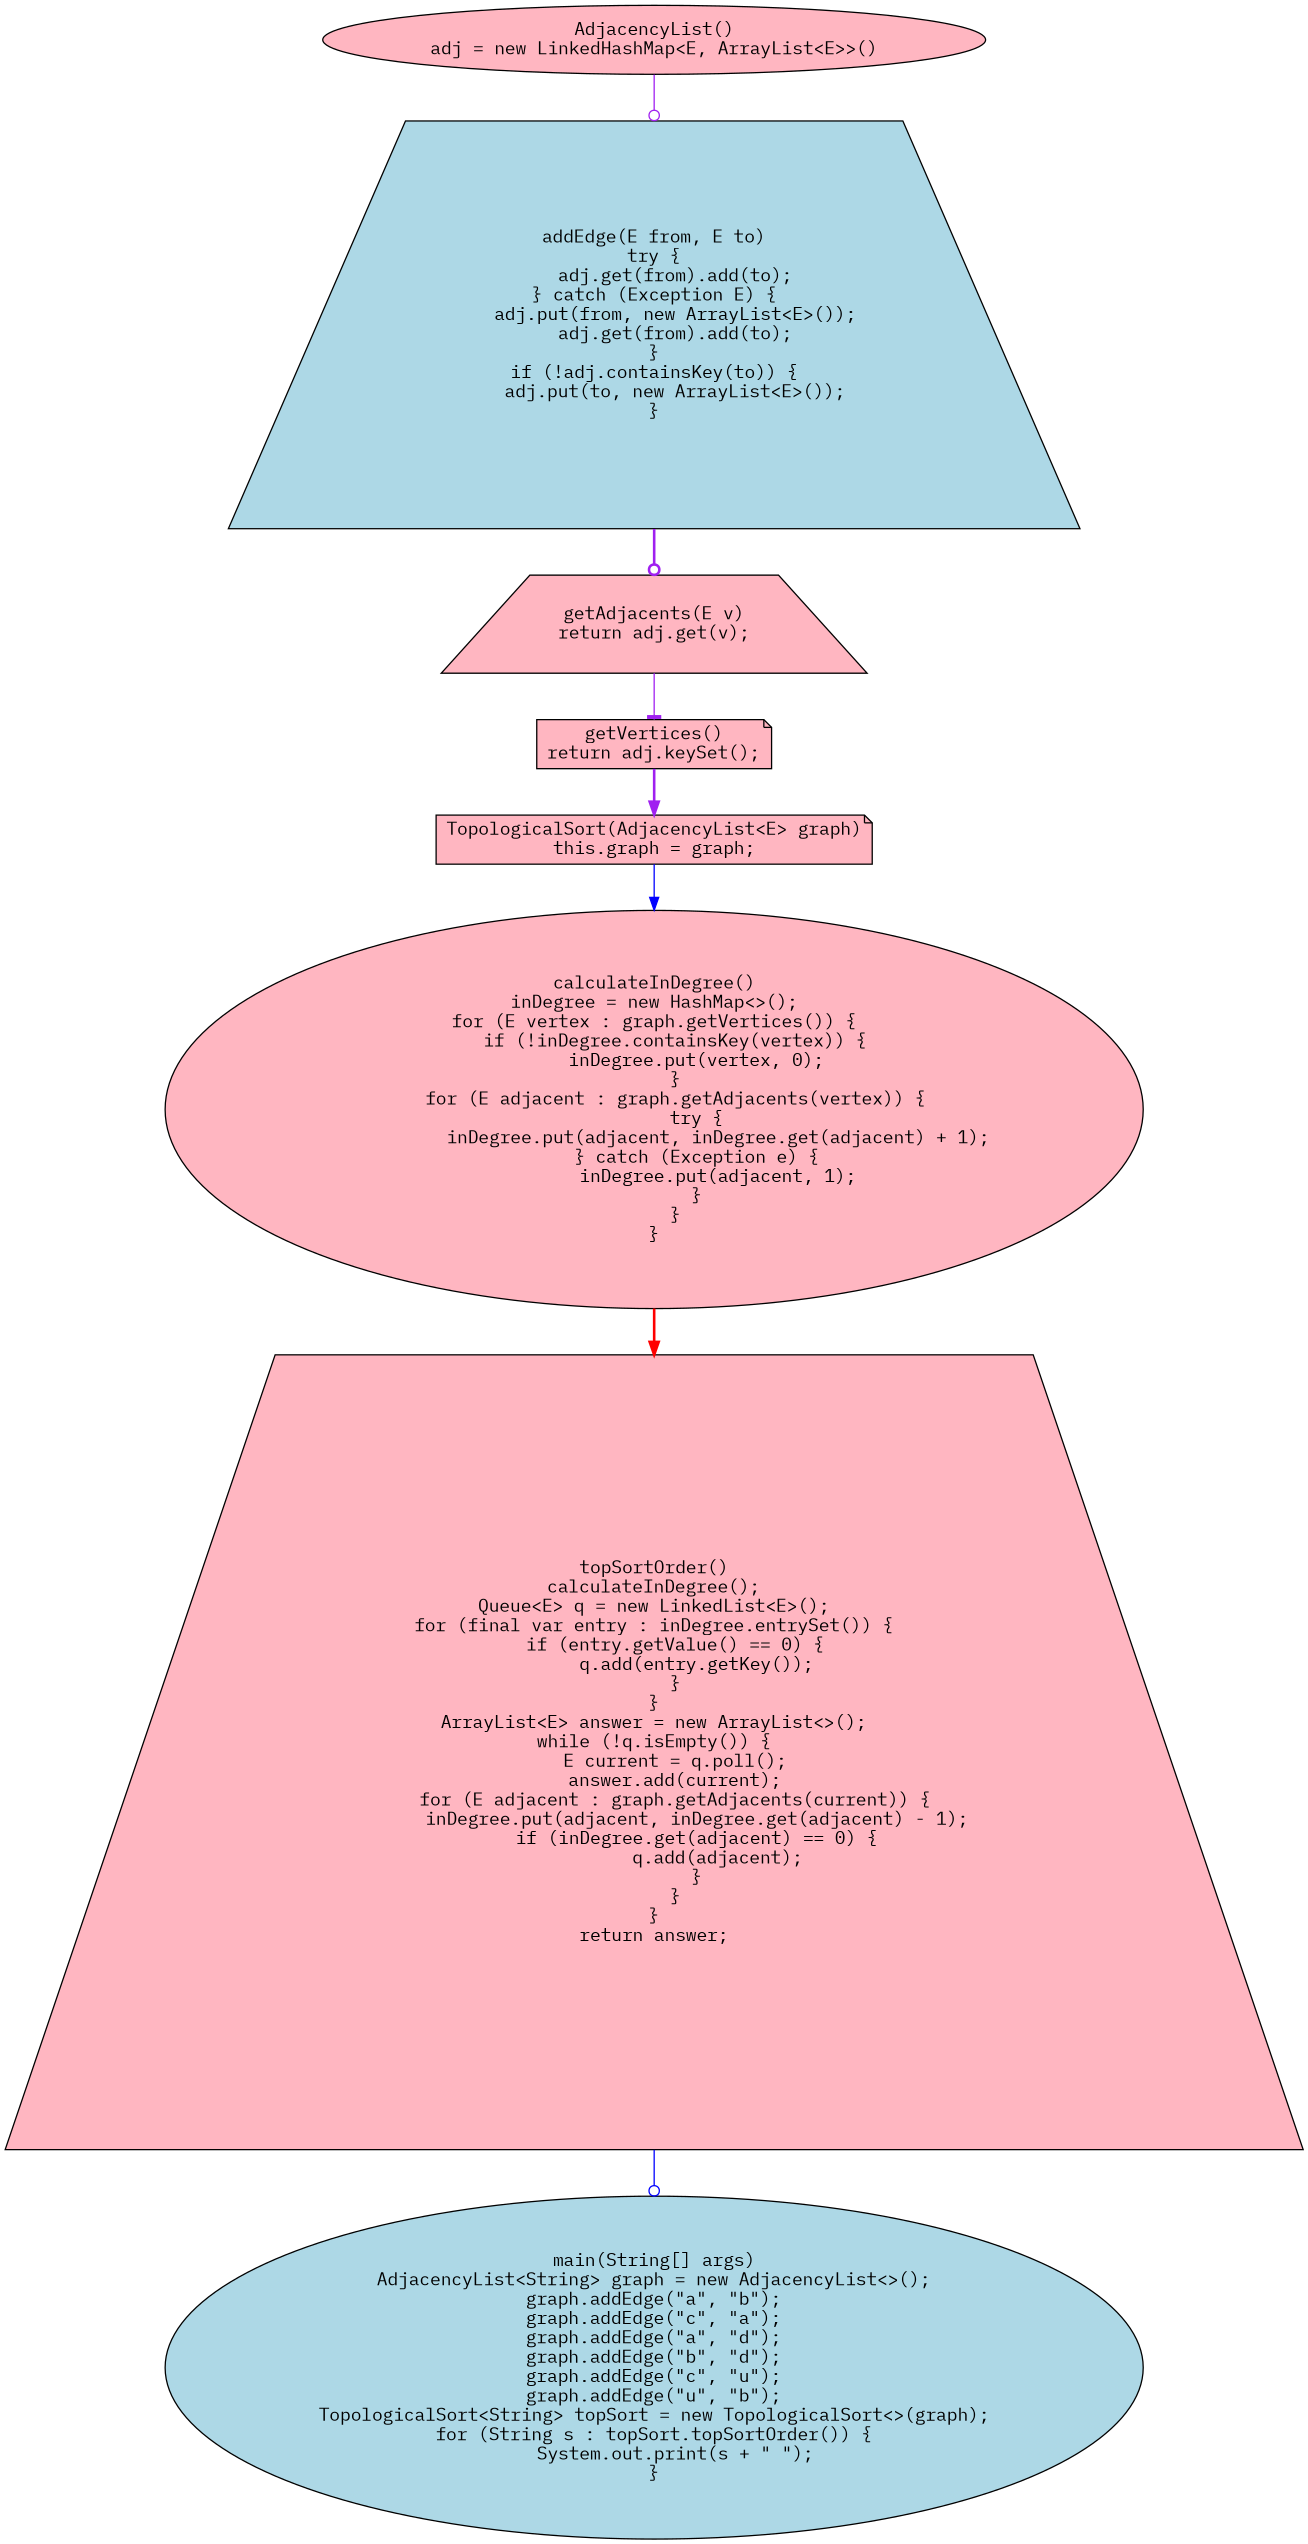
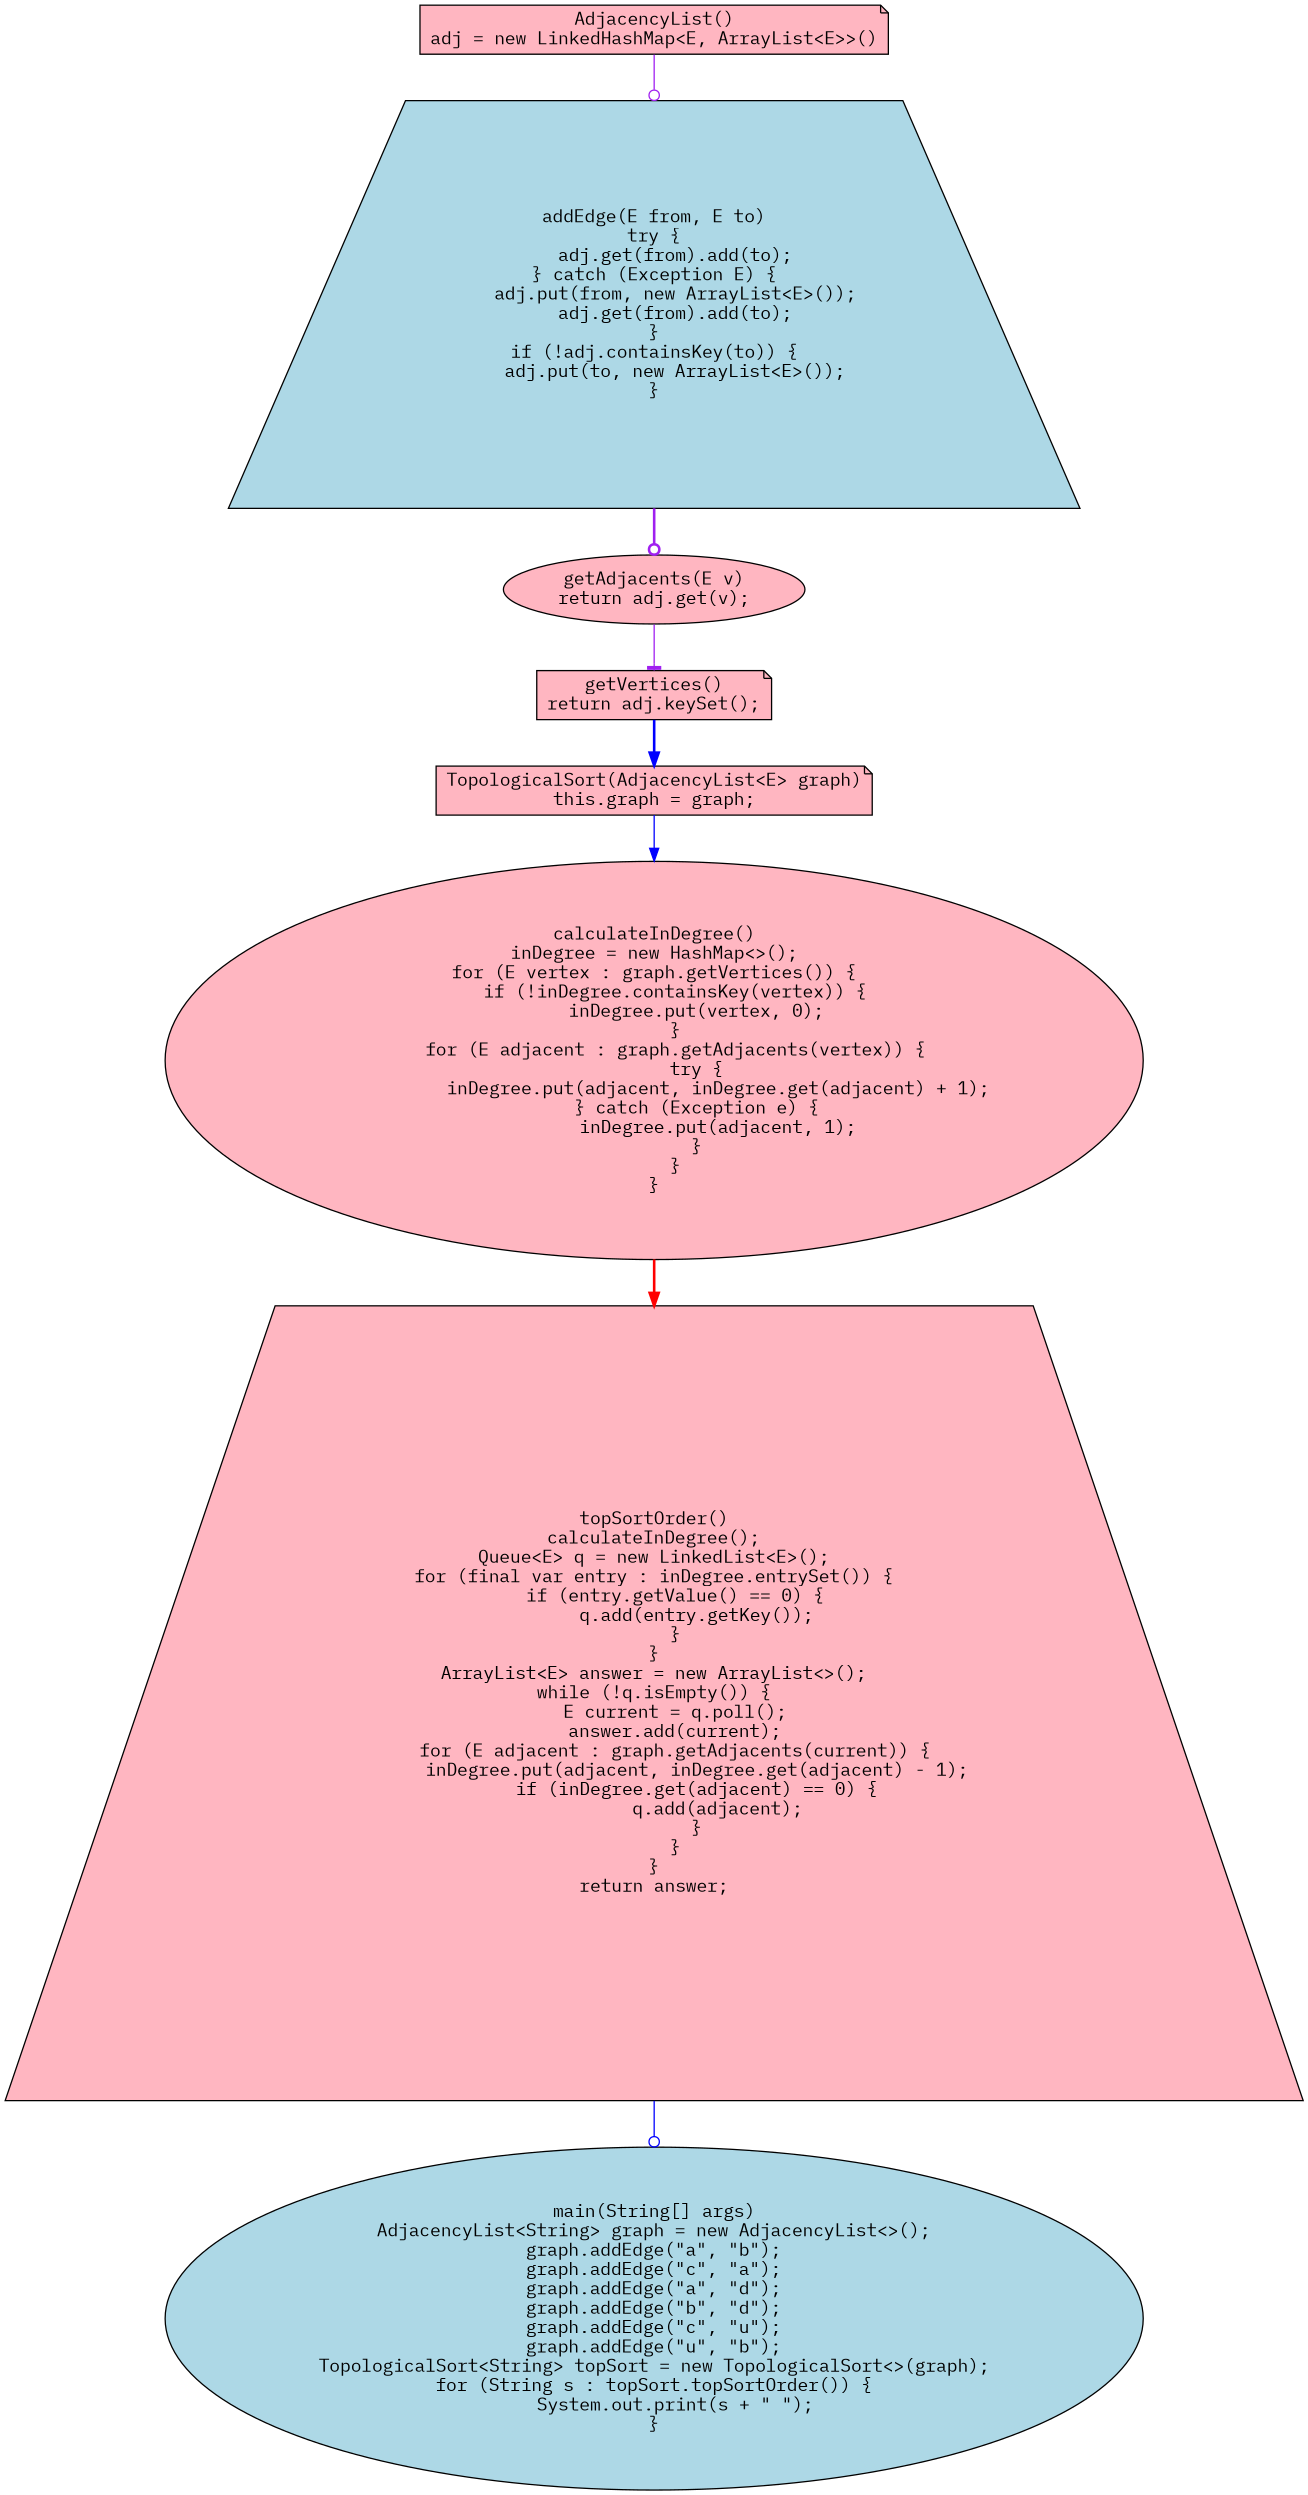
(654, 40) -> (654, 30)
(654, 624) -> (654, 590)
(654, 785) -> (654, 736)
